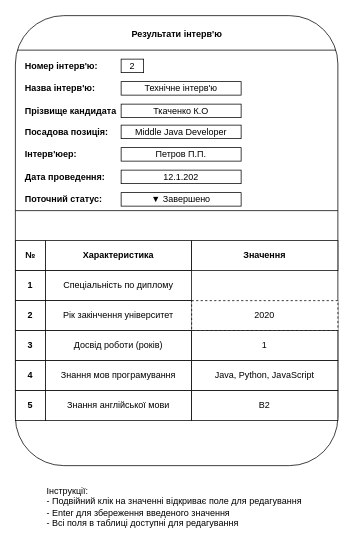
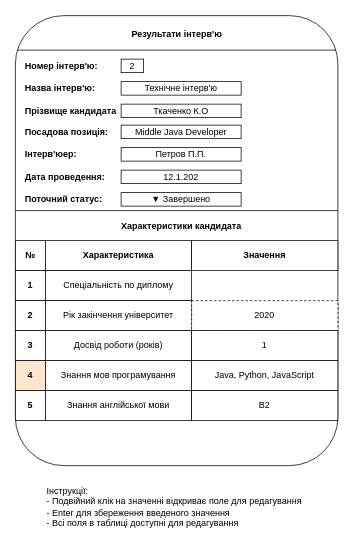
none -> (181, 226)
(30, 375) -> (30, 375)
